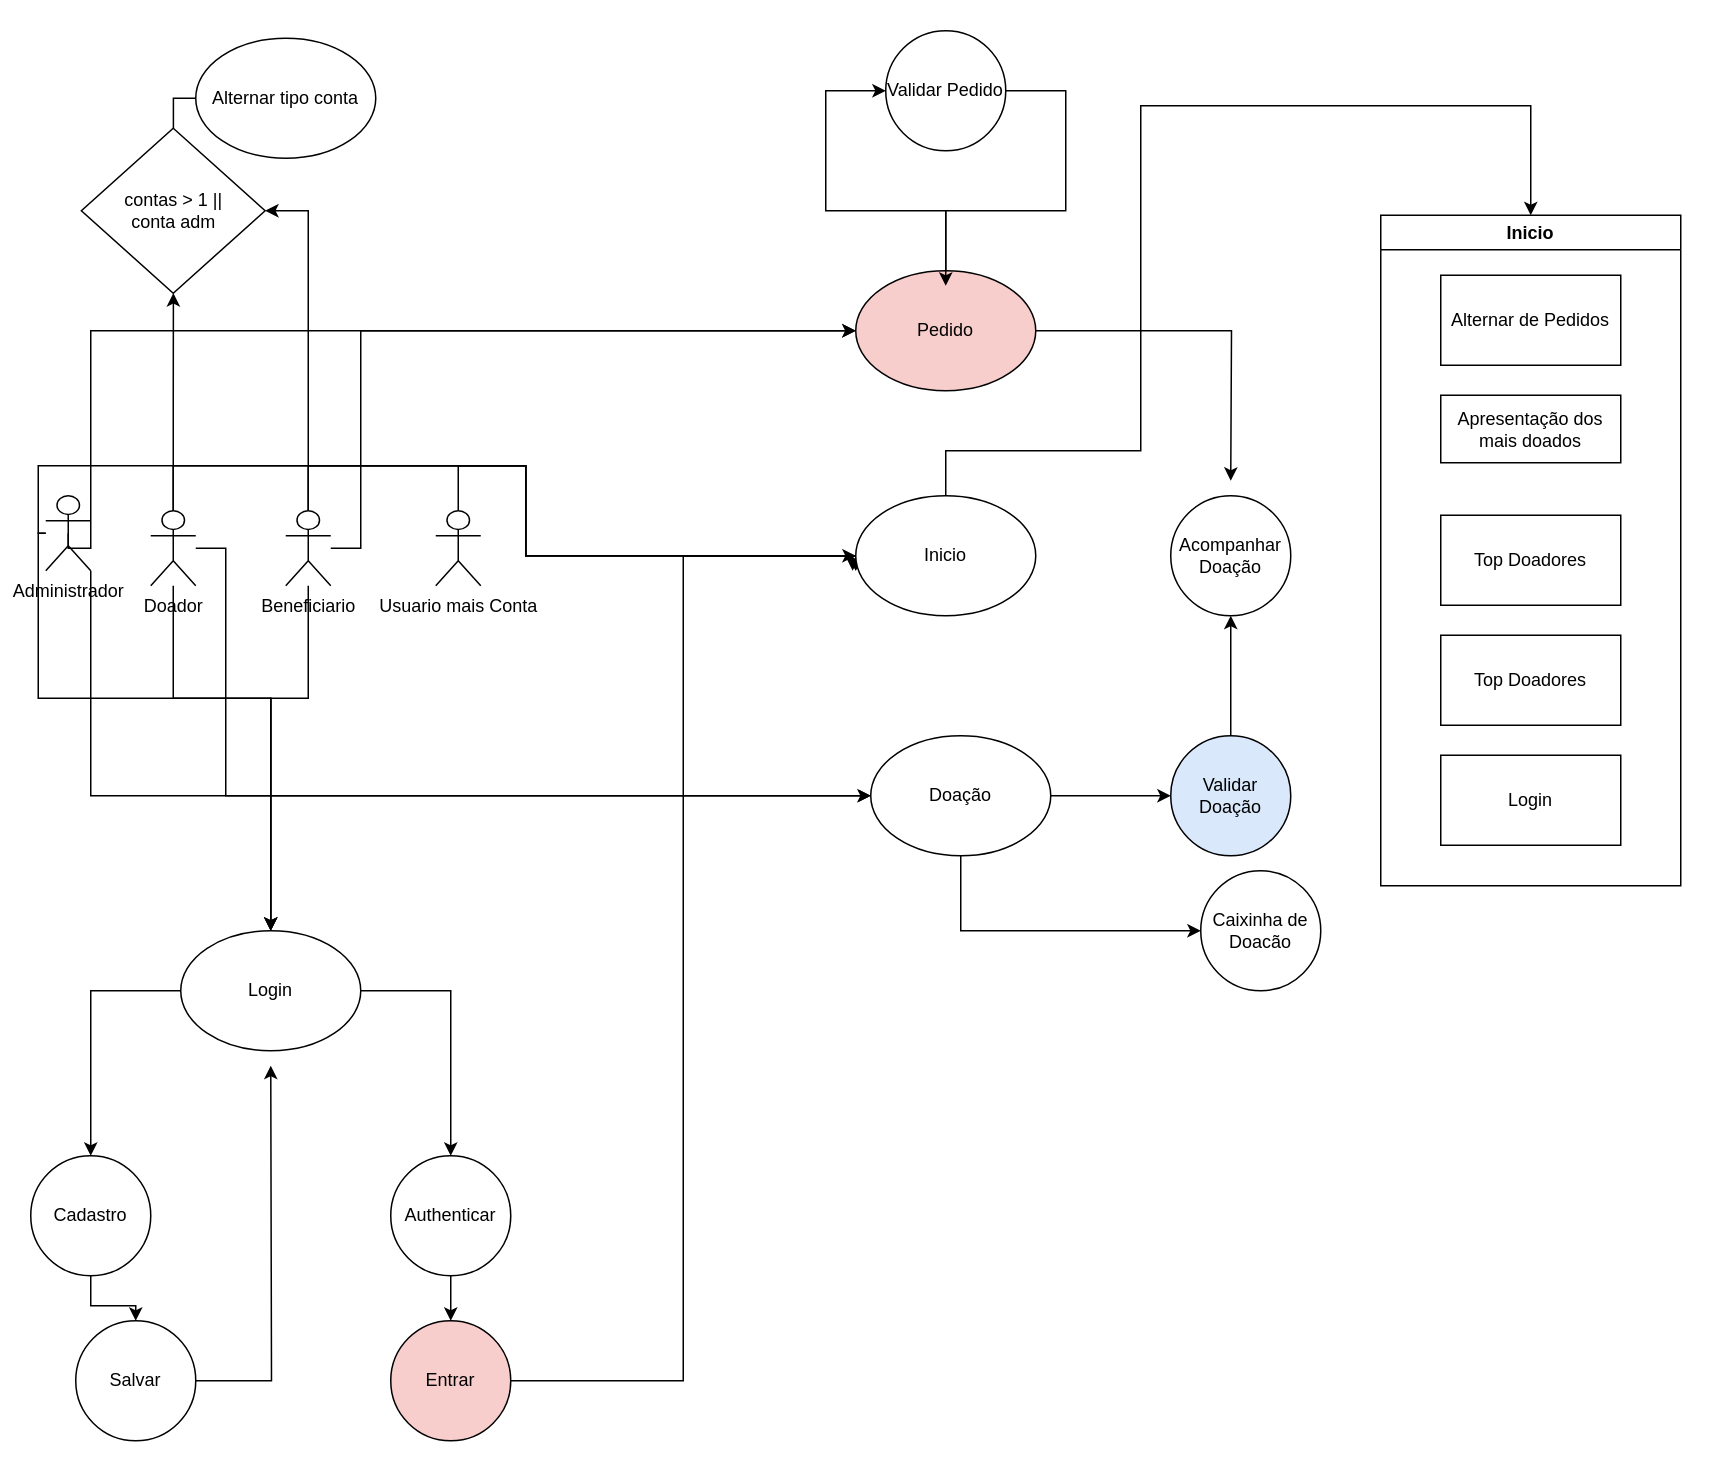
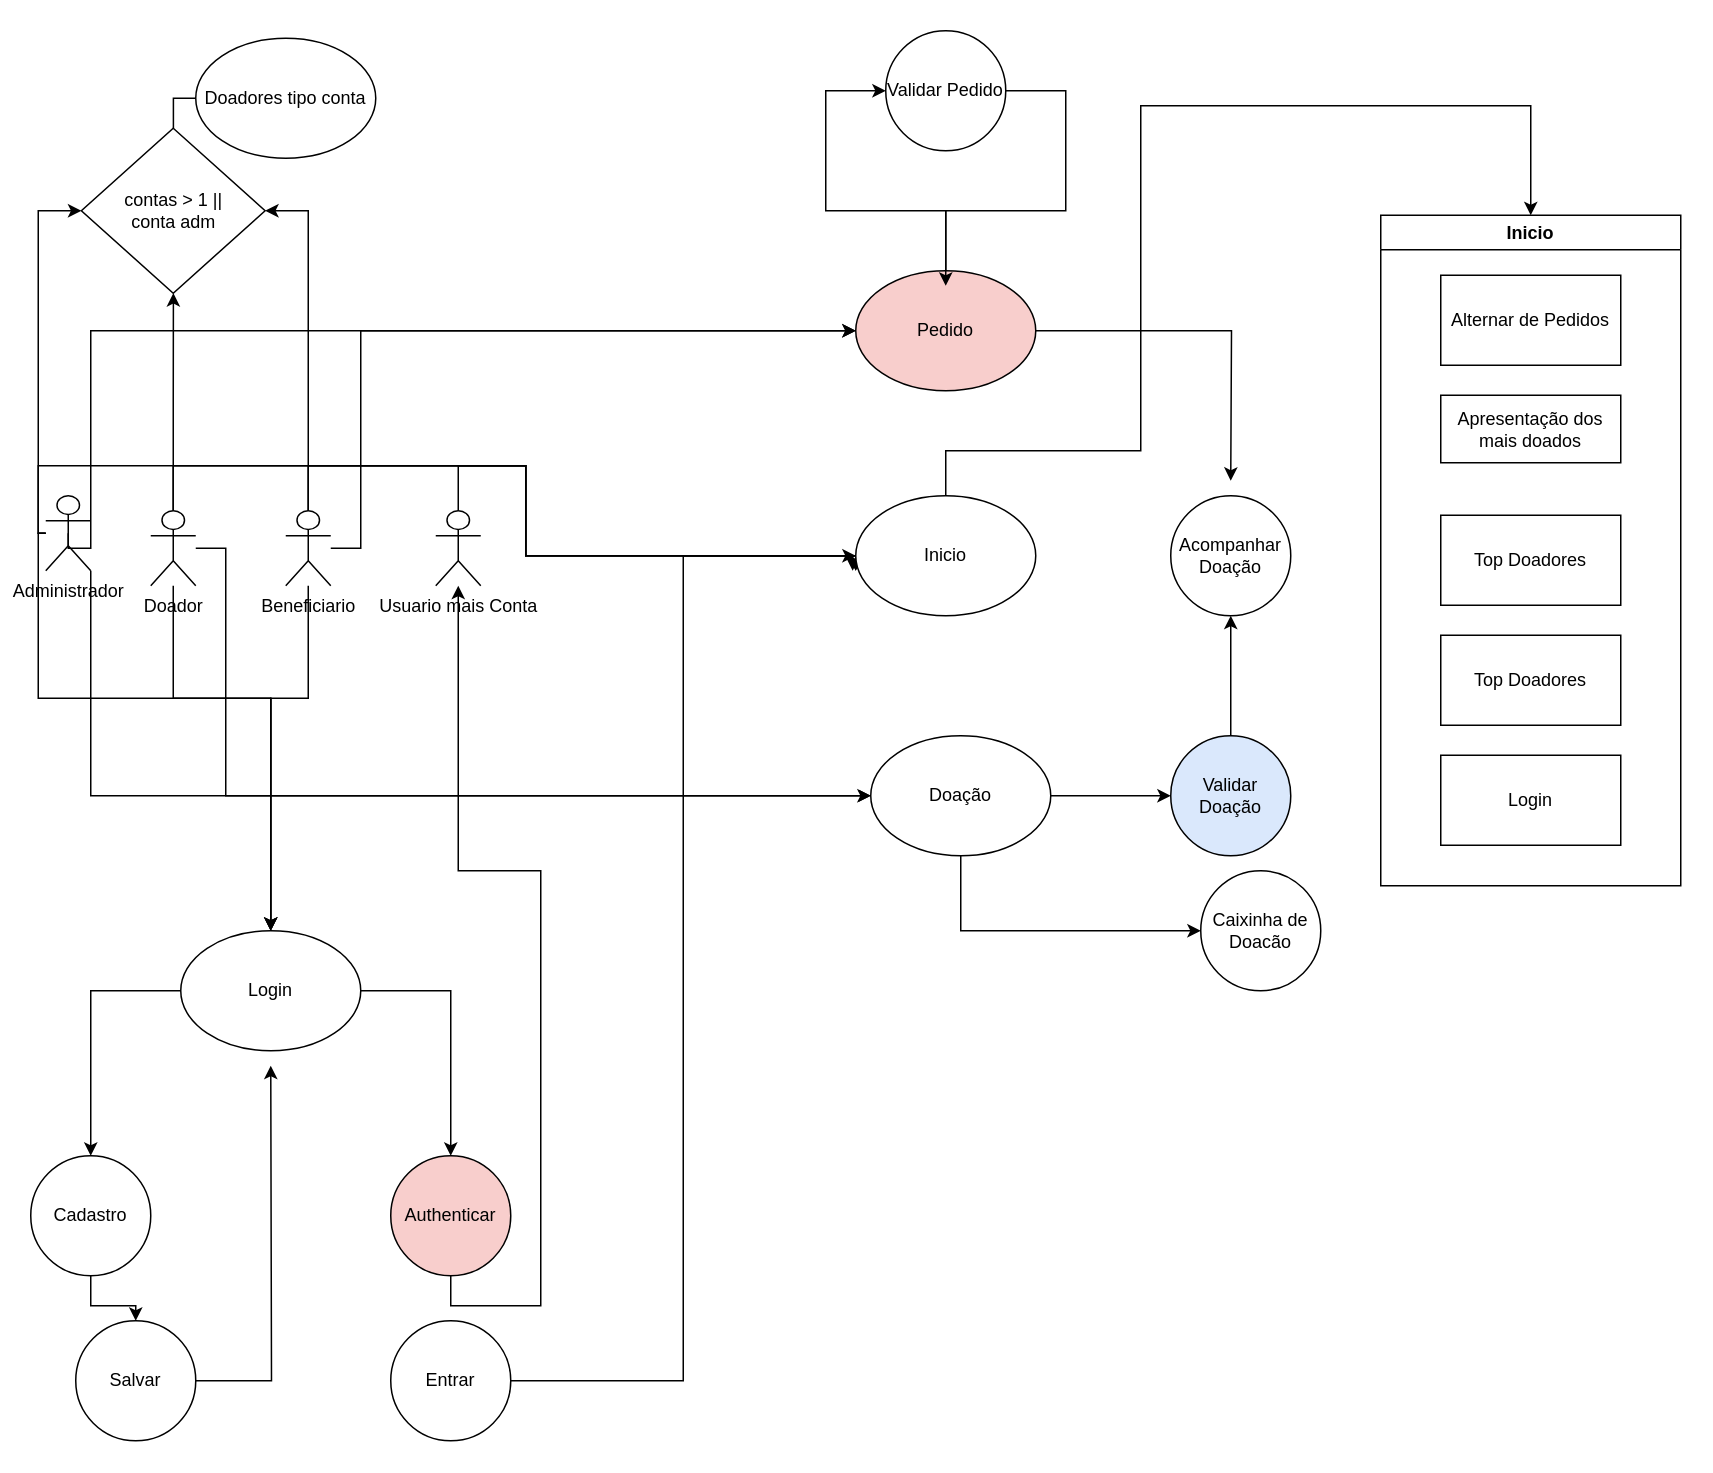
(286, 98) -> (286, 98)
none -> (38, 321)
(451, 1216) -> (451, 1216)
(451, 1307) -> (541, 957)
(451, 1381) -> (451, 1381)
